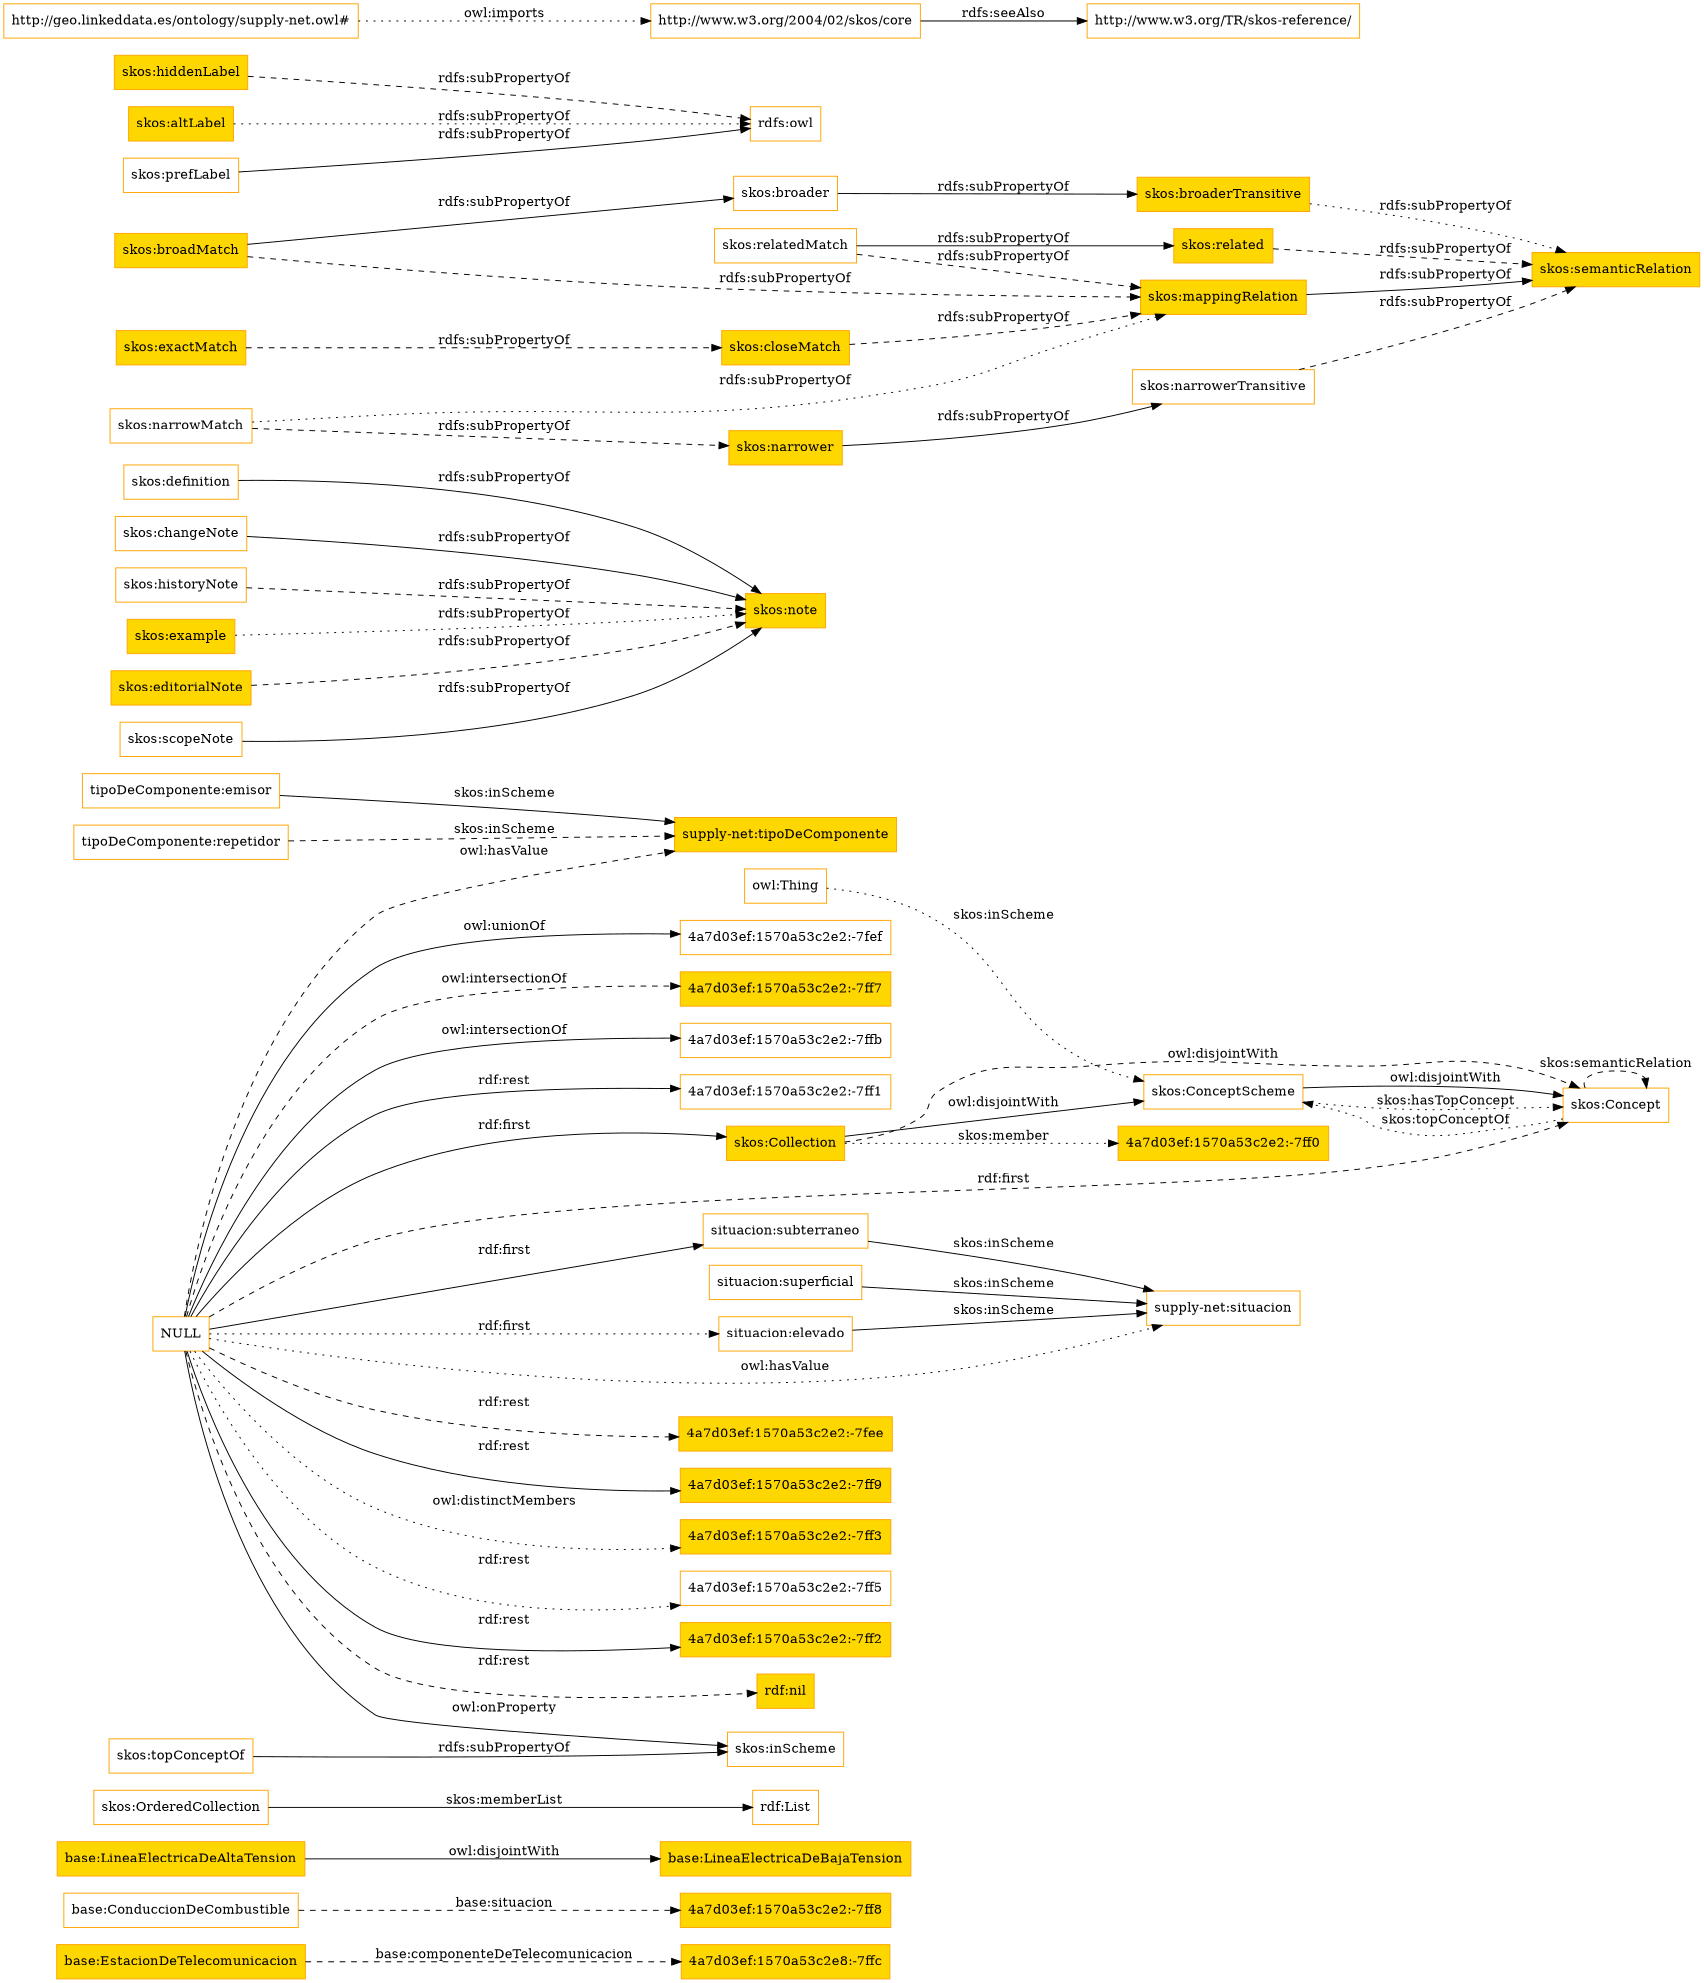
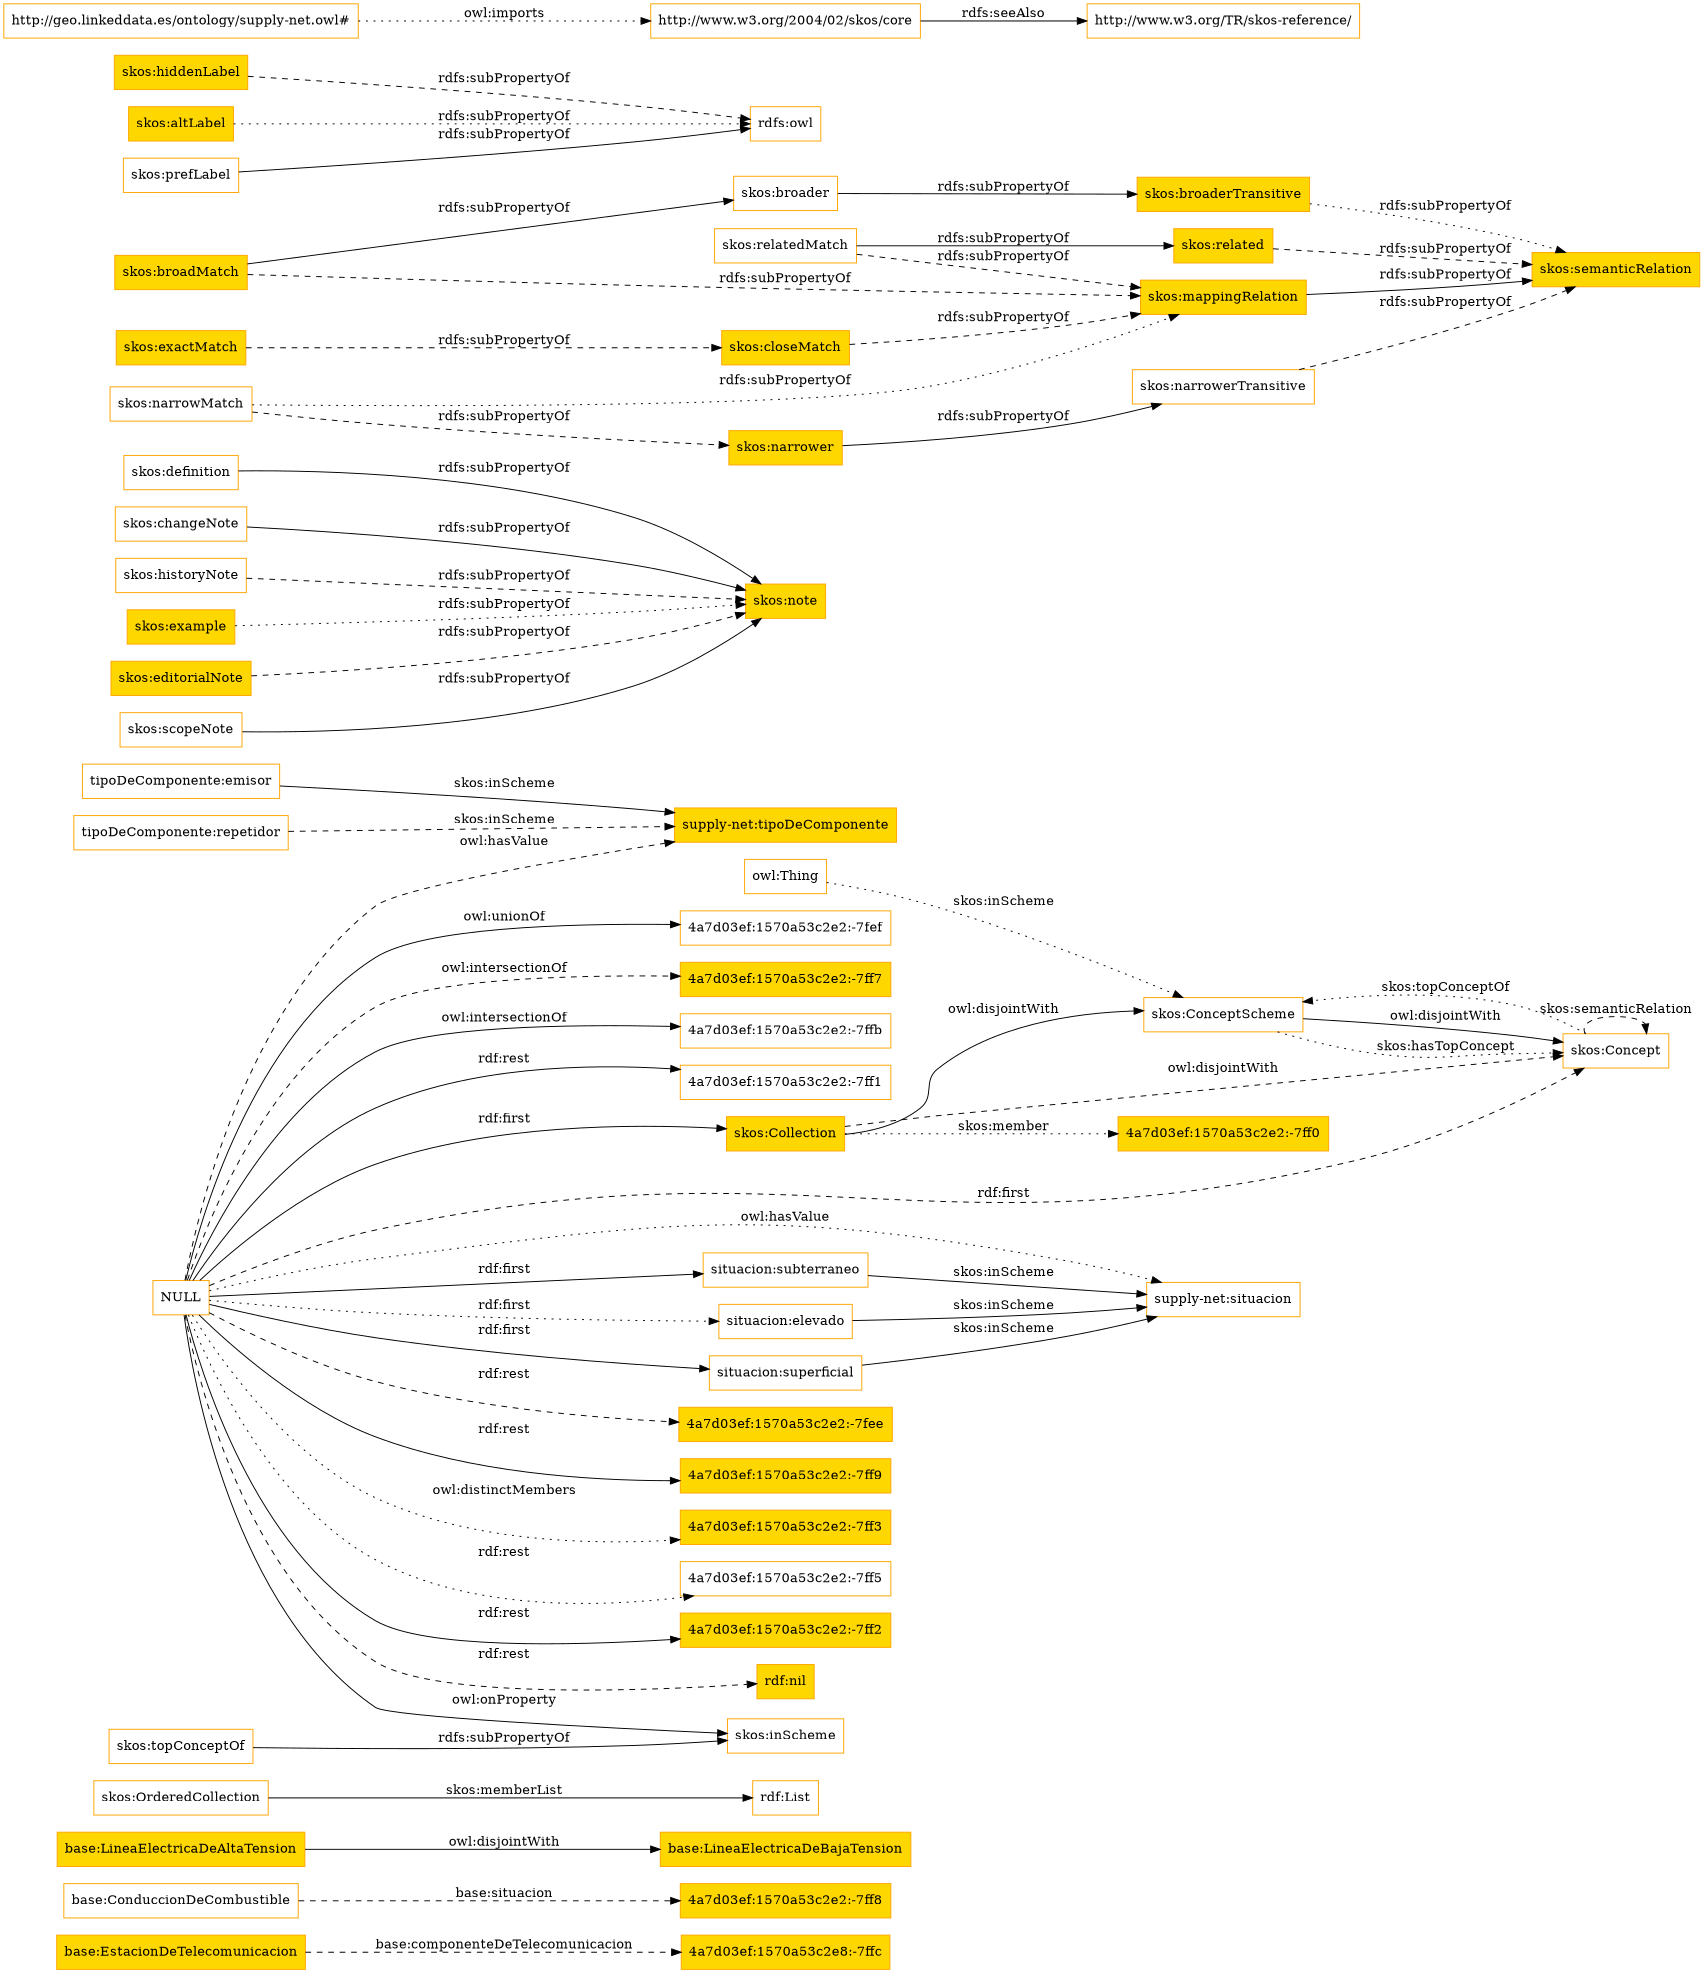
none -> (453, 1348)
